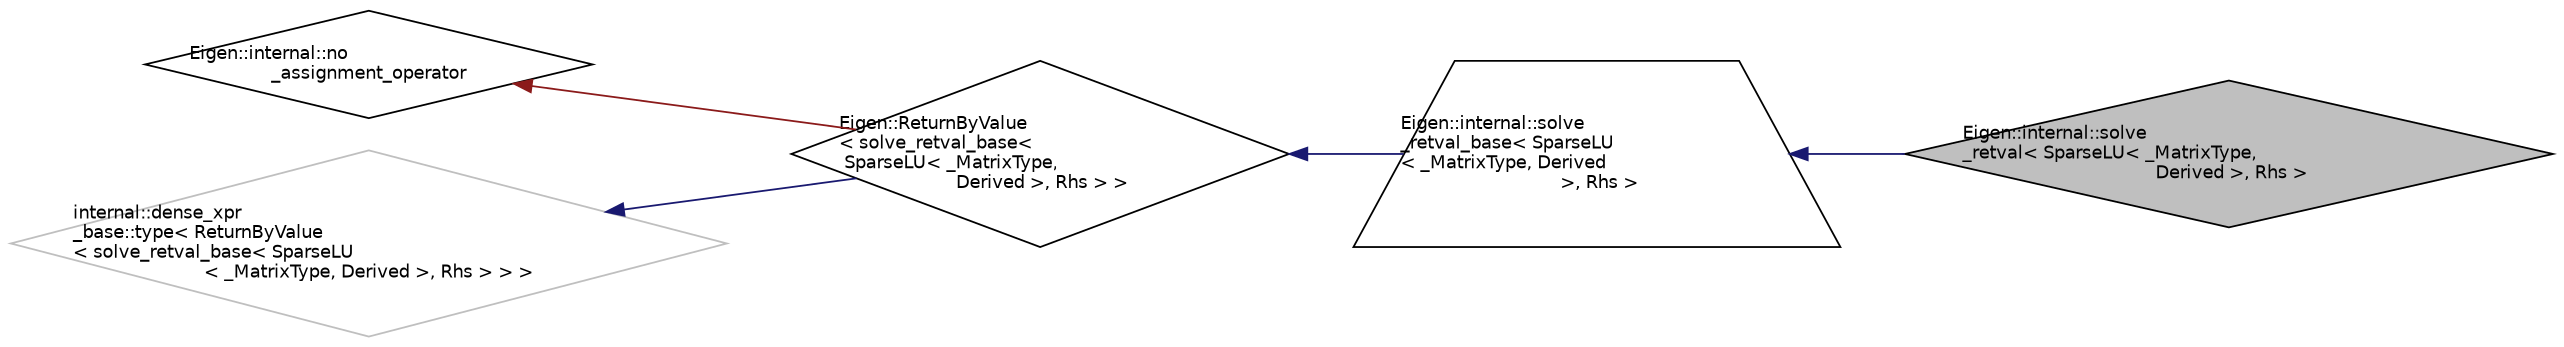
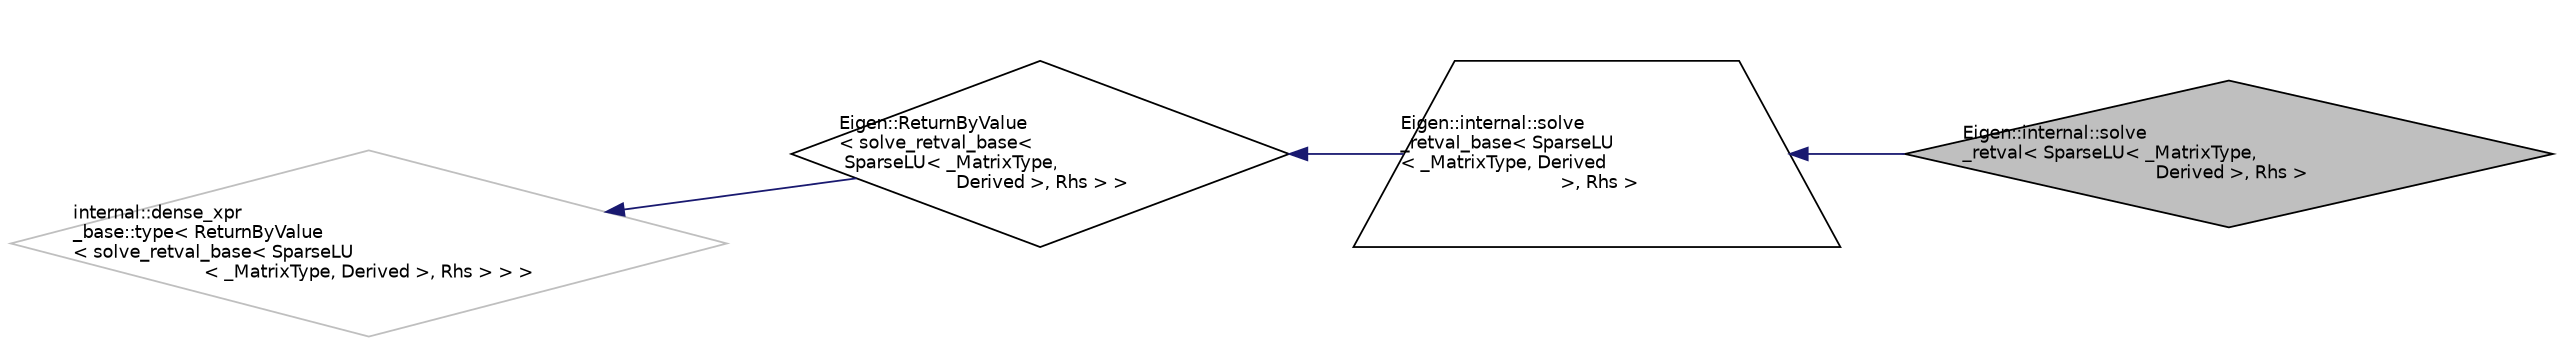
(369, 64) -> none
